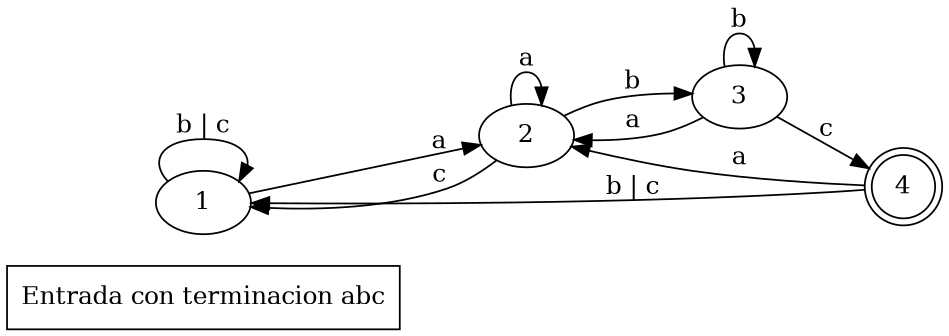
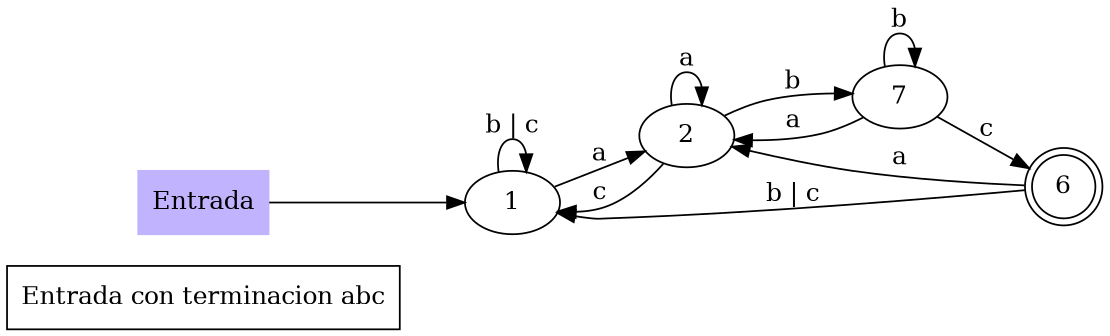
(740, 97) -> (900, 97)
(903, 187) -> (1064, 187)
none -> (203, 203)
